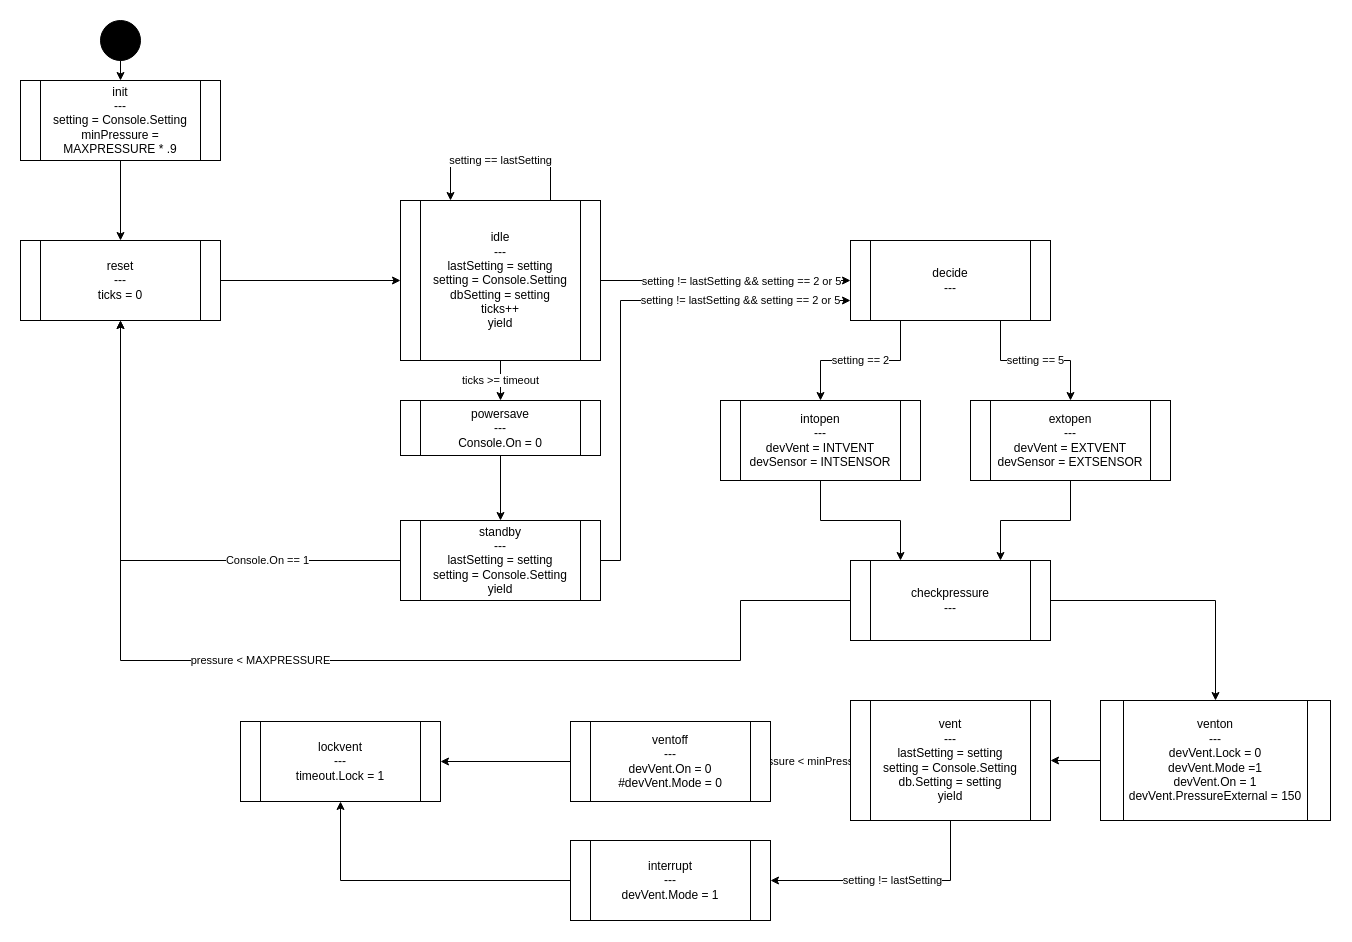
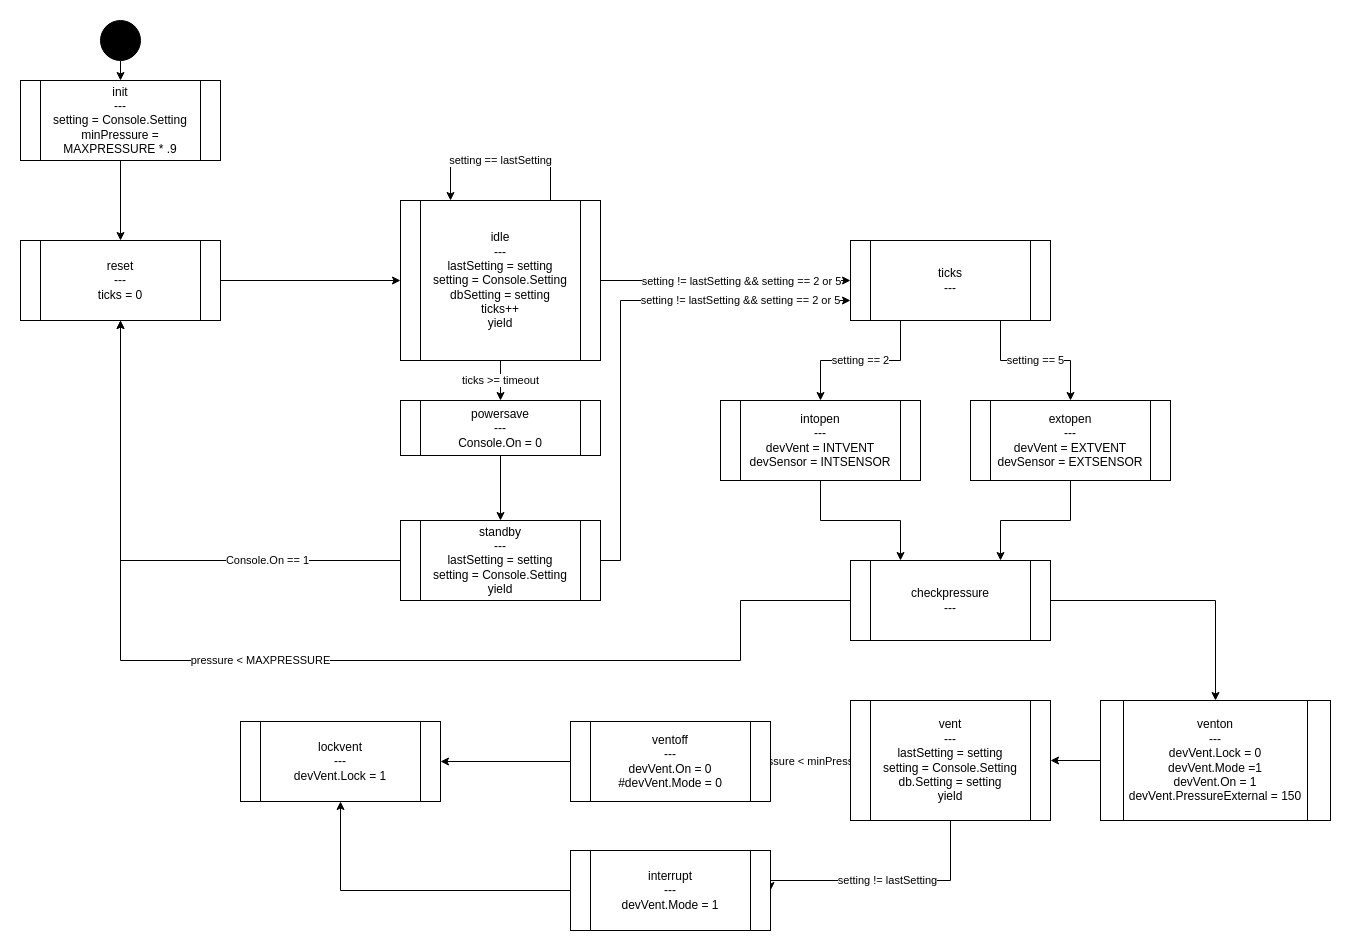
(951, 281) -> (951, 281)
(341, 762) -> (341, 762)
(671, 881) -> (671, 891)
